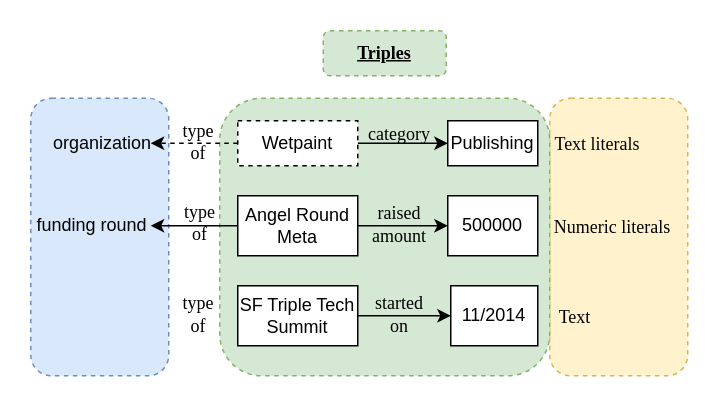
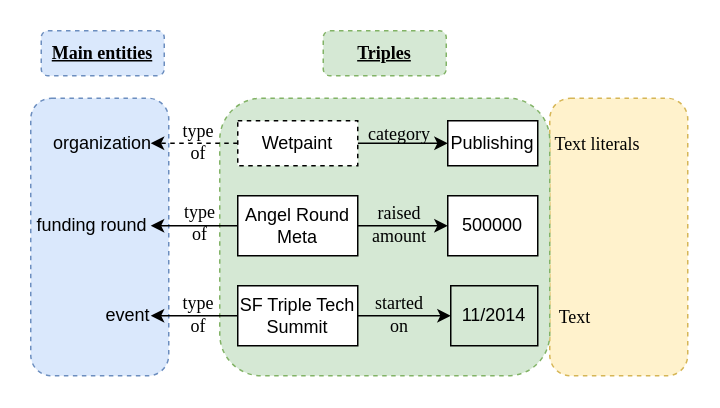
none -> (103, 53)
(613, 226) -> none
none -> (128, 316)
none -> (200, 316)
(494, 316) -> (494, 316)
